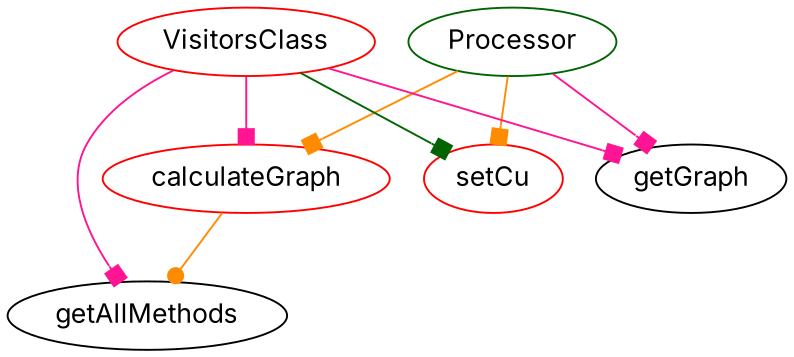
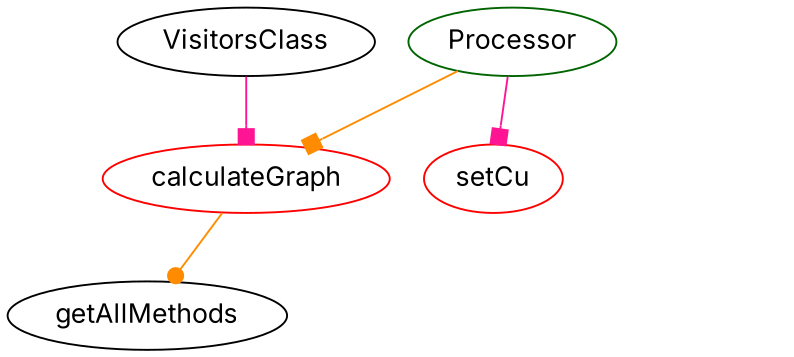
(246, 42) -> (246, 42)
(504, 101) -> (504, 101)
(359, 105) -> none
(84, 151) -> none
(691, 179) -> none
